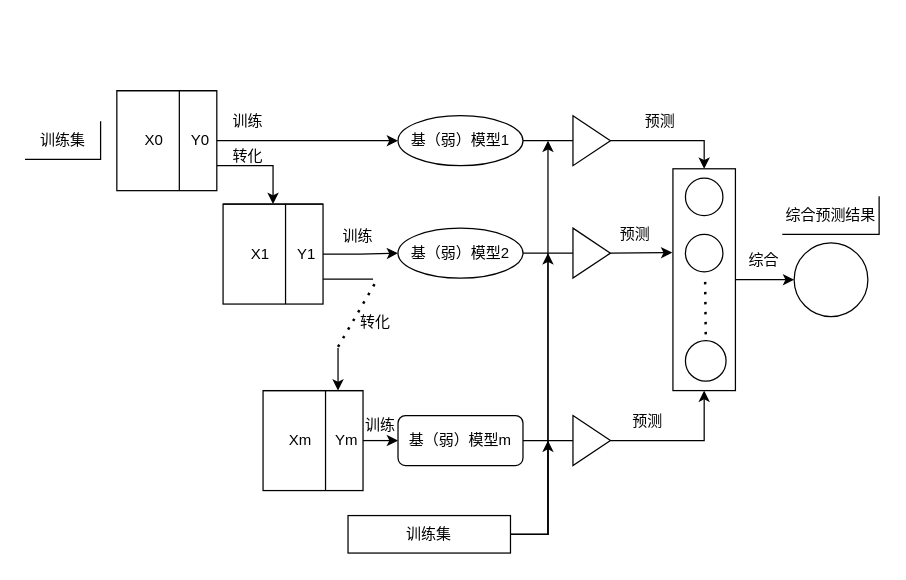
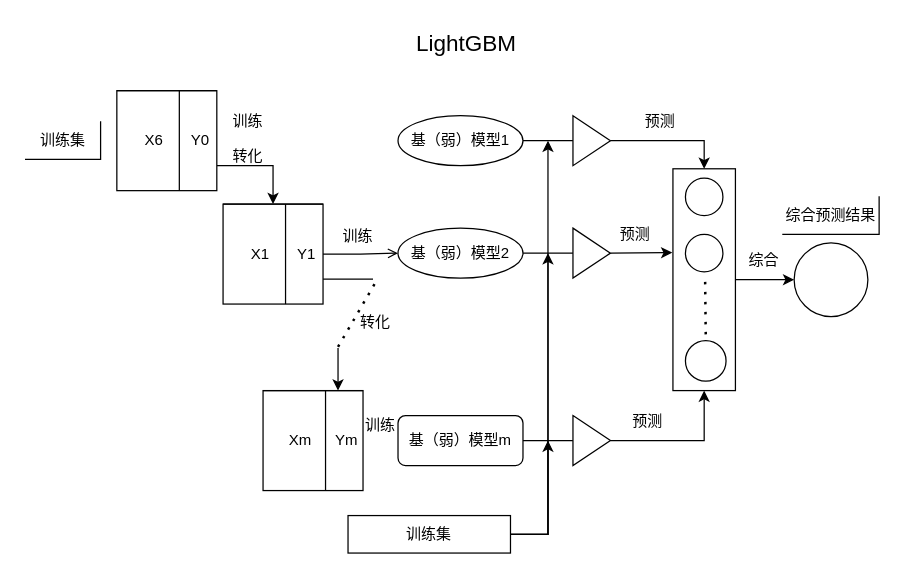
none -> (467, 44)
(154, 141) -> (154, 141)
(303, 141) -> none
(388, 253) -> (390, 253)
(376, 441) -> none
